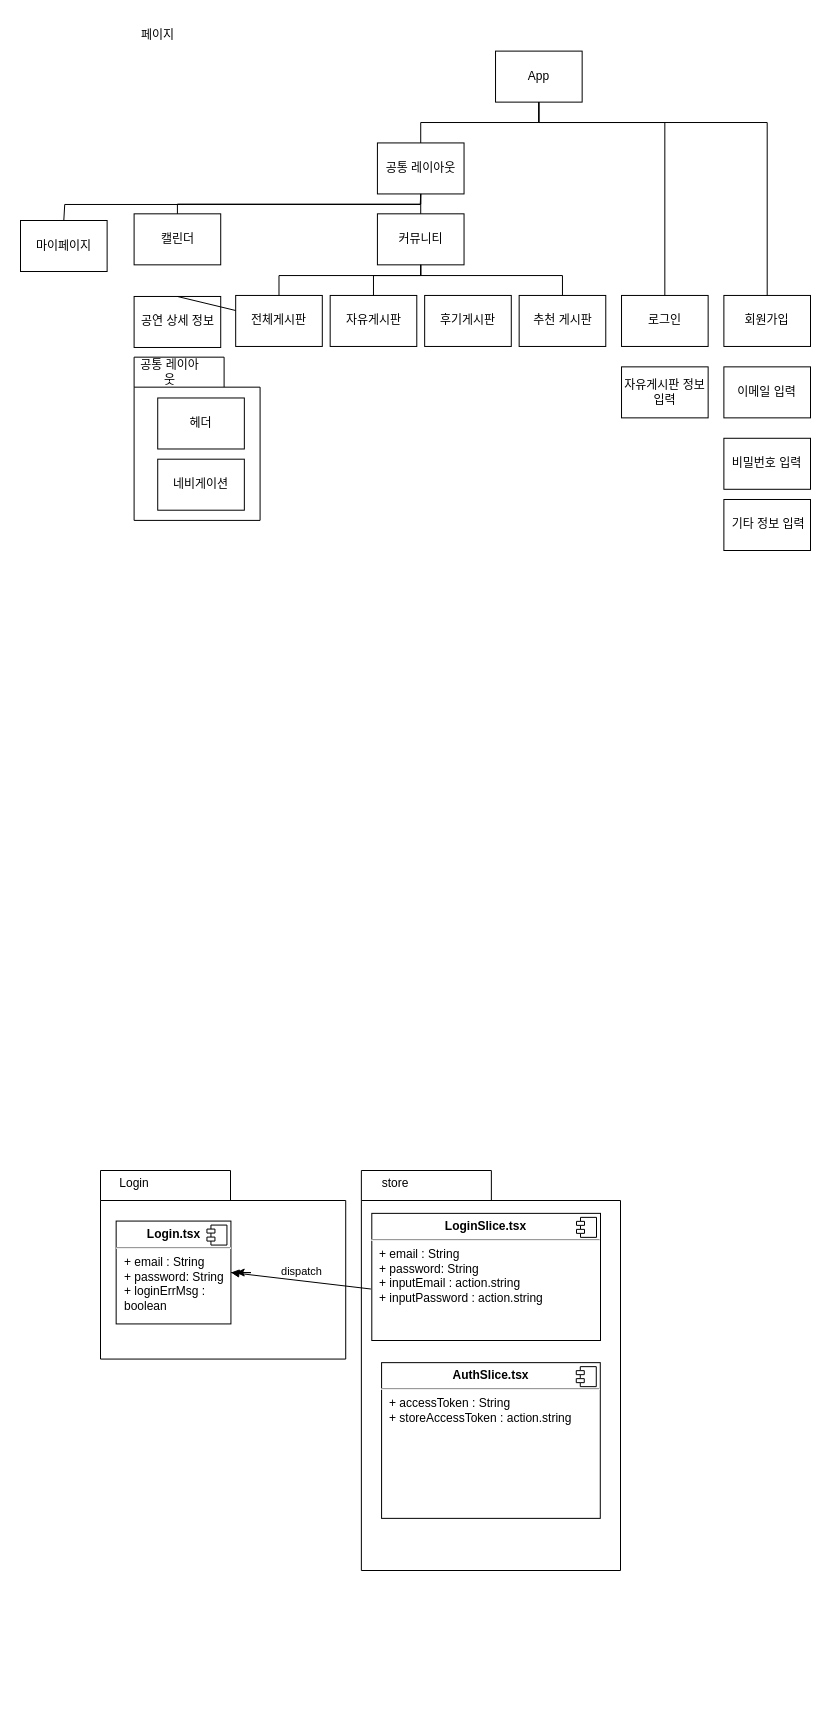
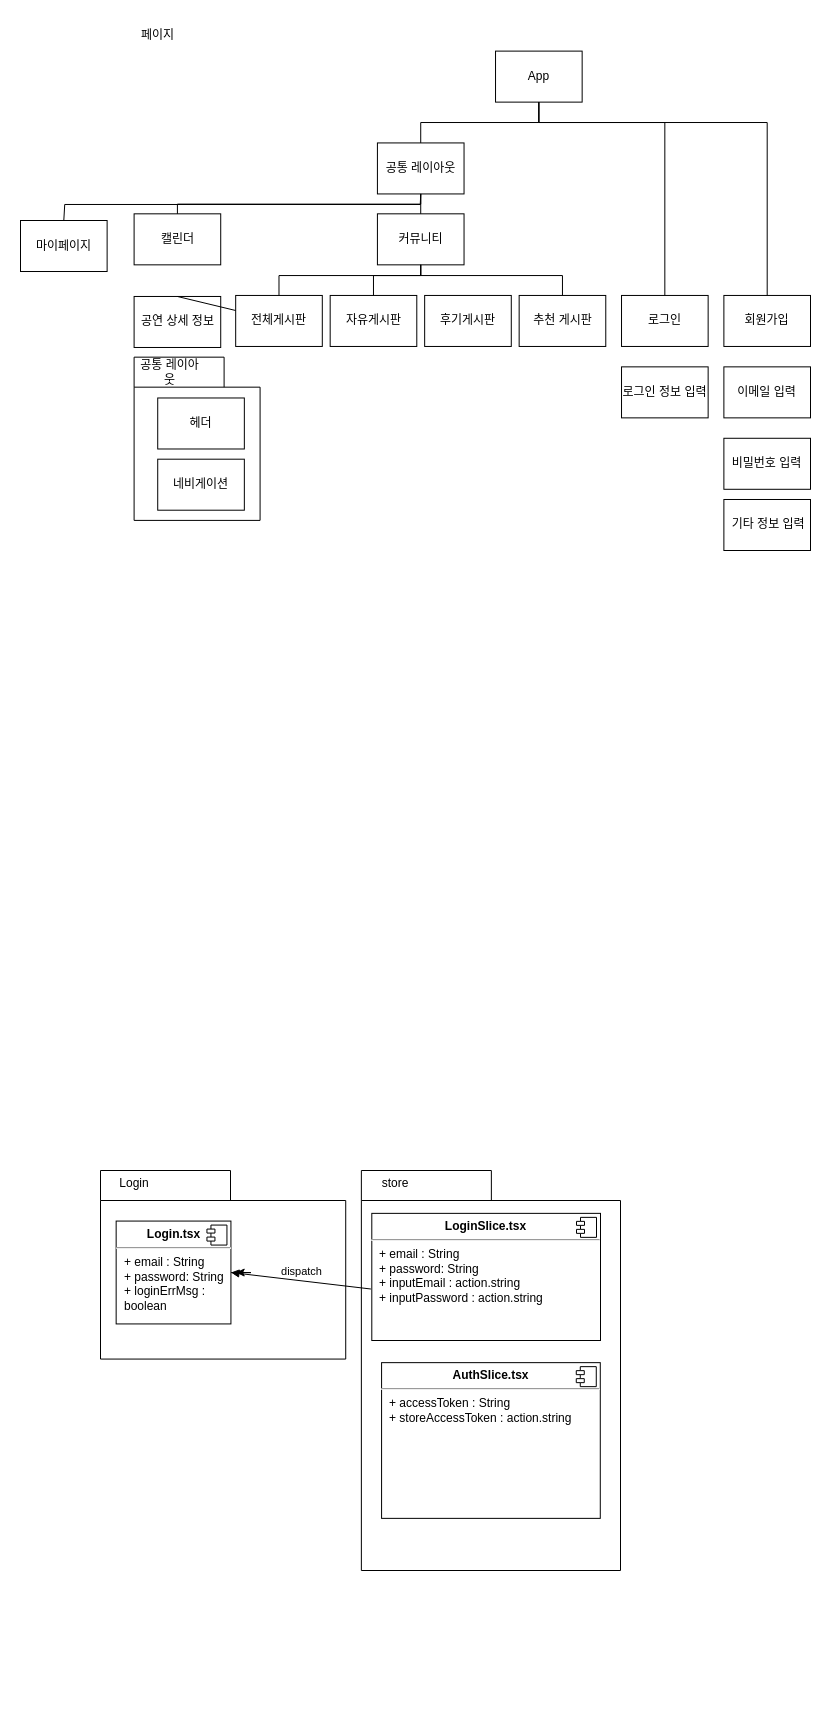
(665, 393) -> (665, 393)
